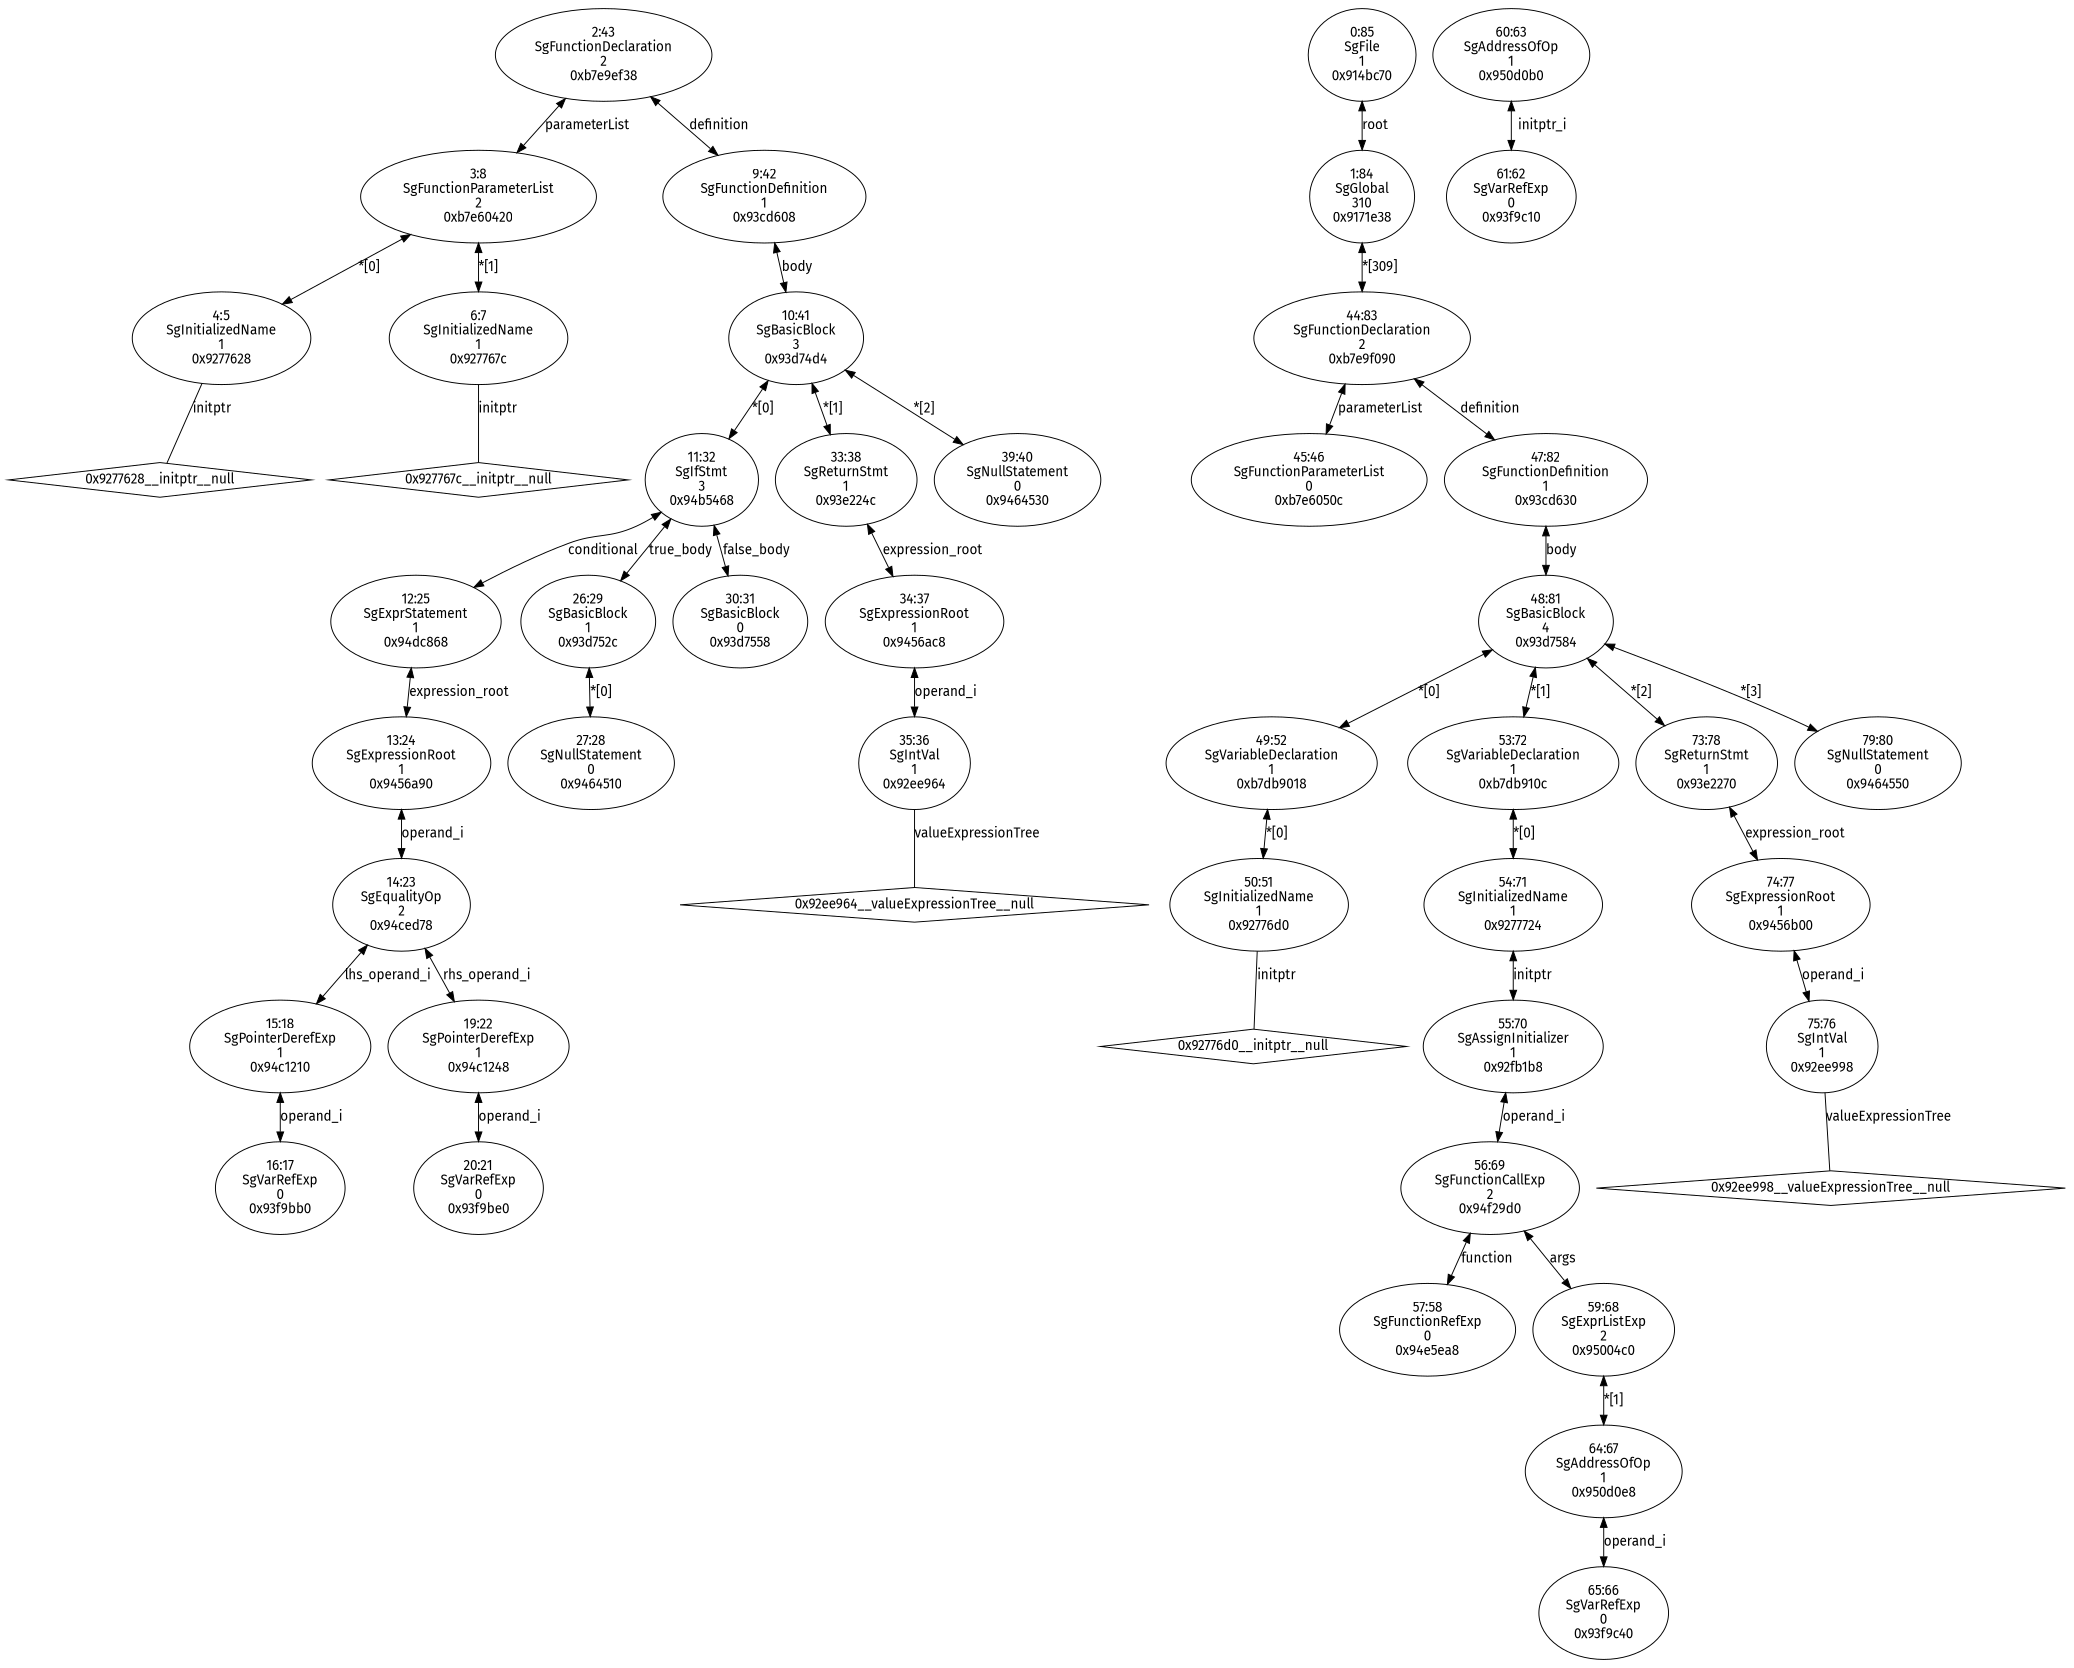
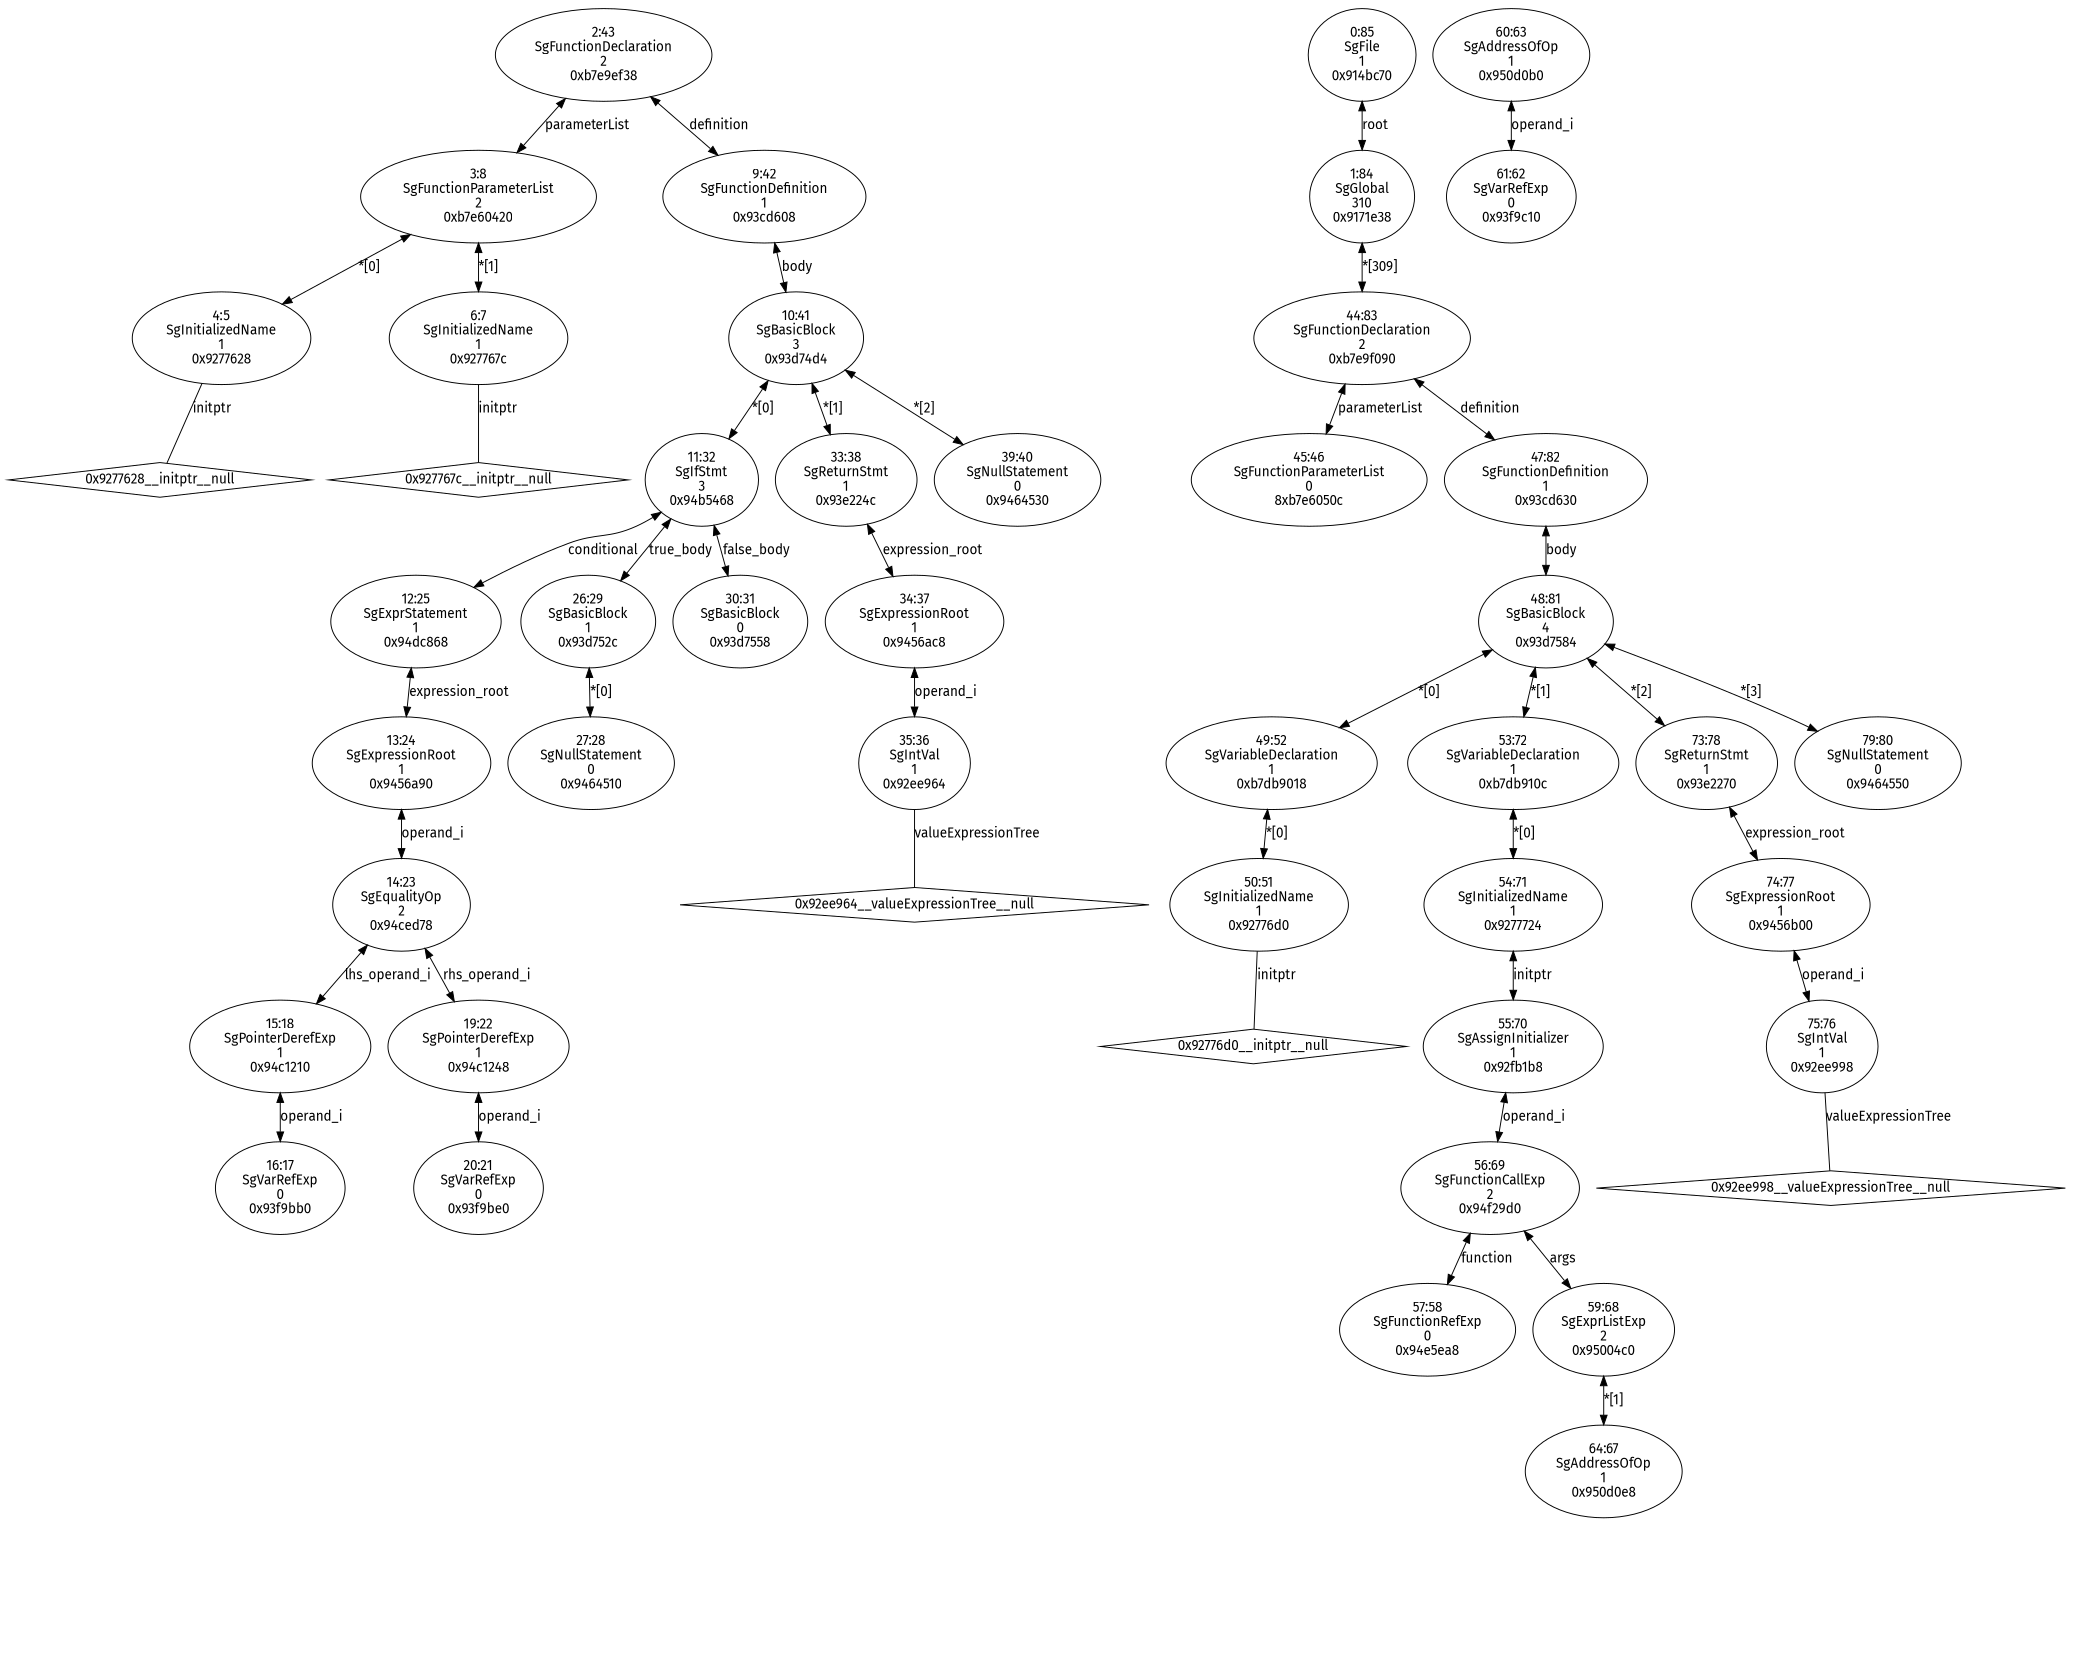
(1543, 126) -> (1543, 126)
(1309, 480) -> (1309, 480)
(1604, 1613) -> none
